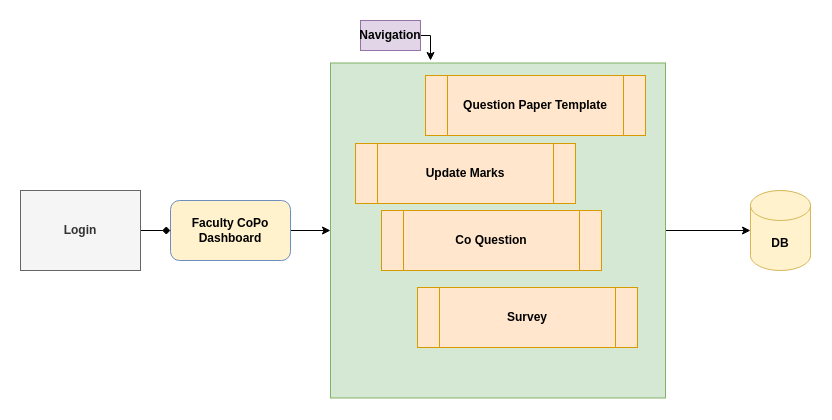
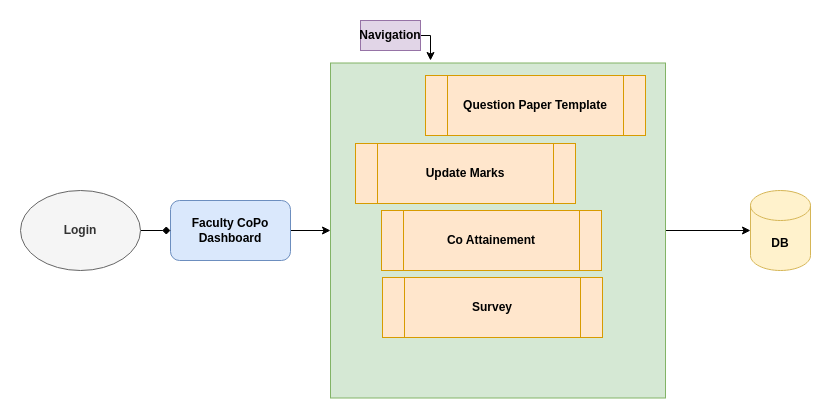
(81, 231) -> (81, 231)
(231, 231) -> (231, 231)
(492, 241) -> (492, 241)
(528, 318) -> (493, 308)
